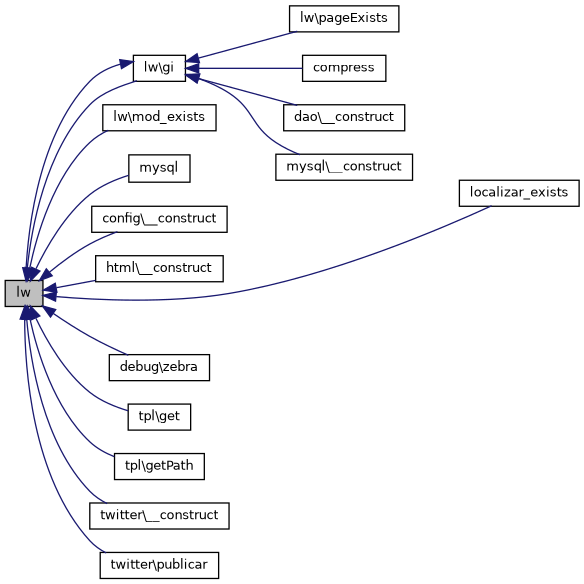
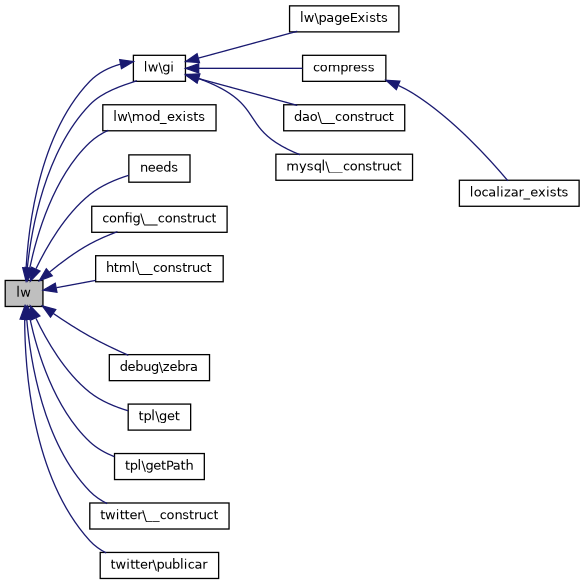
(159, 169) -> (159, 169)
(280, 282) -> (457, 128)
